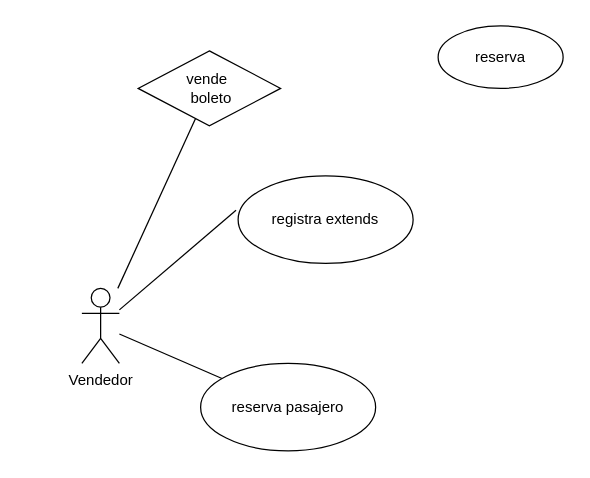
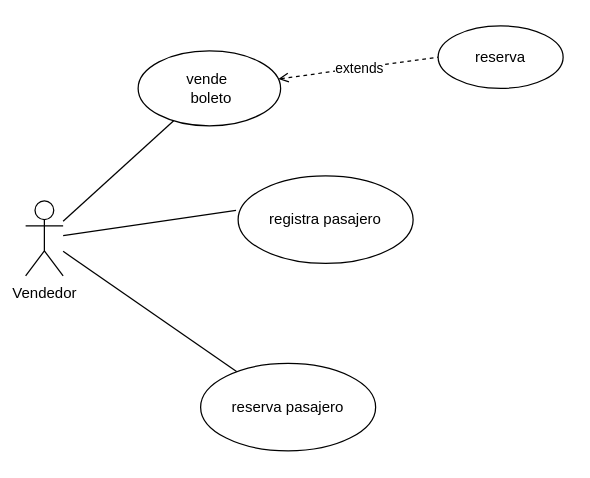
none -> (358, 68)
(209, 88) -> (209, 88)
(326, 219) -> (326, 219)
(101, 326) -> (44, 238)
